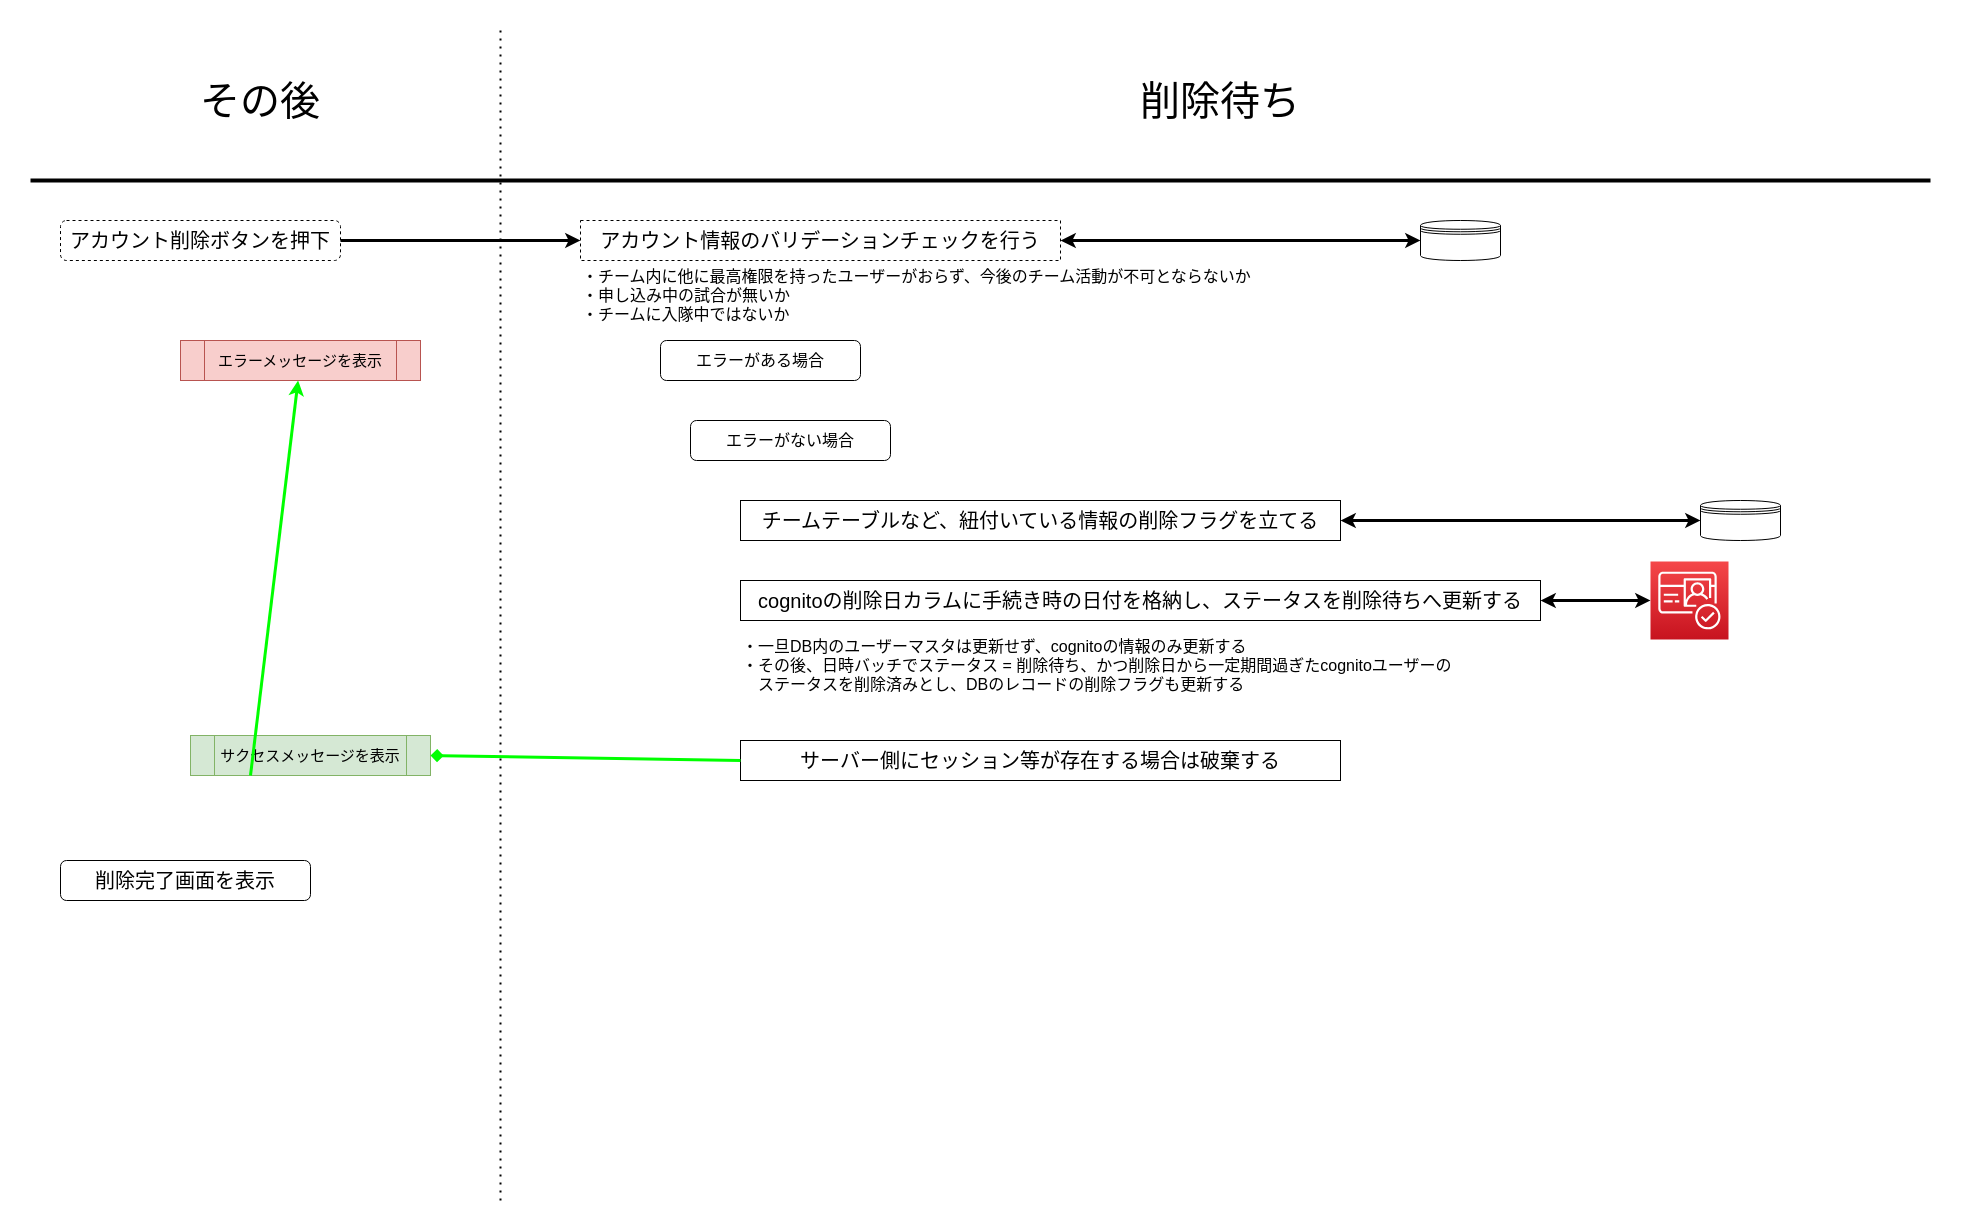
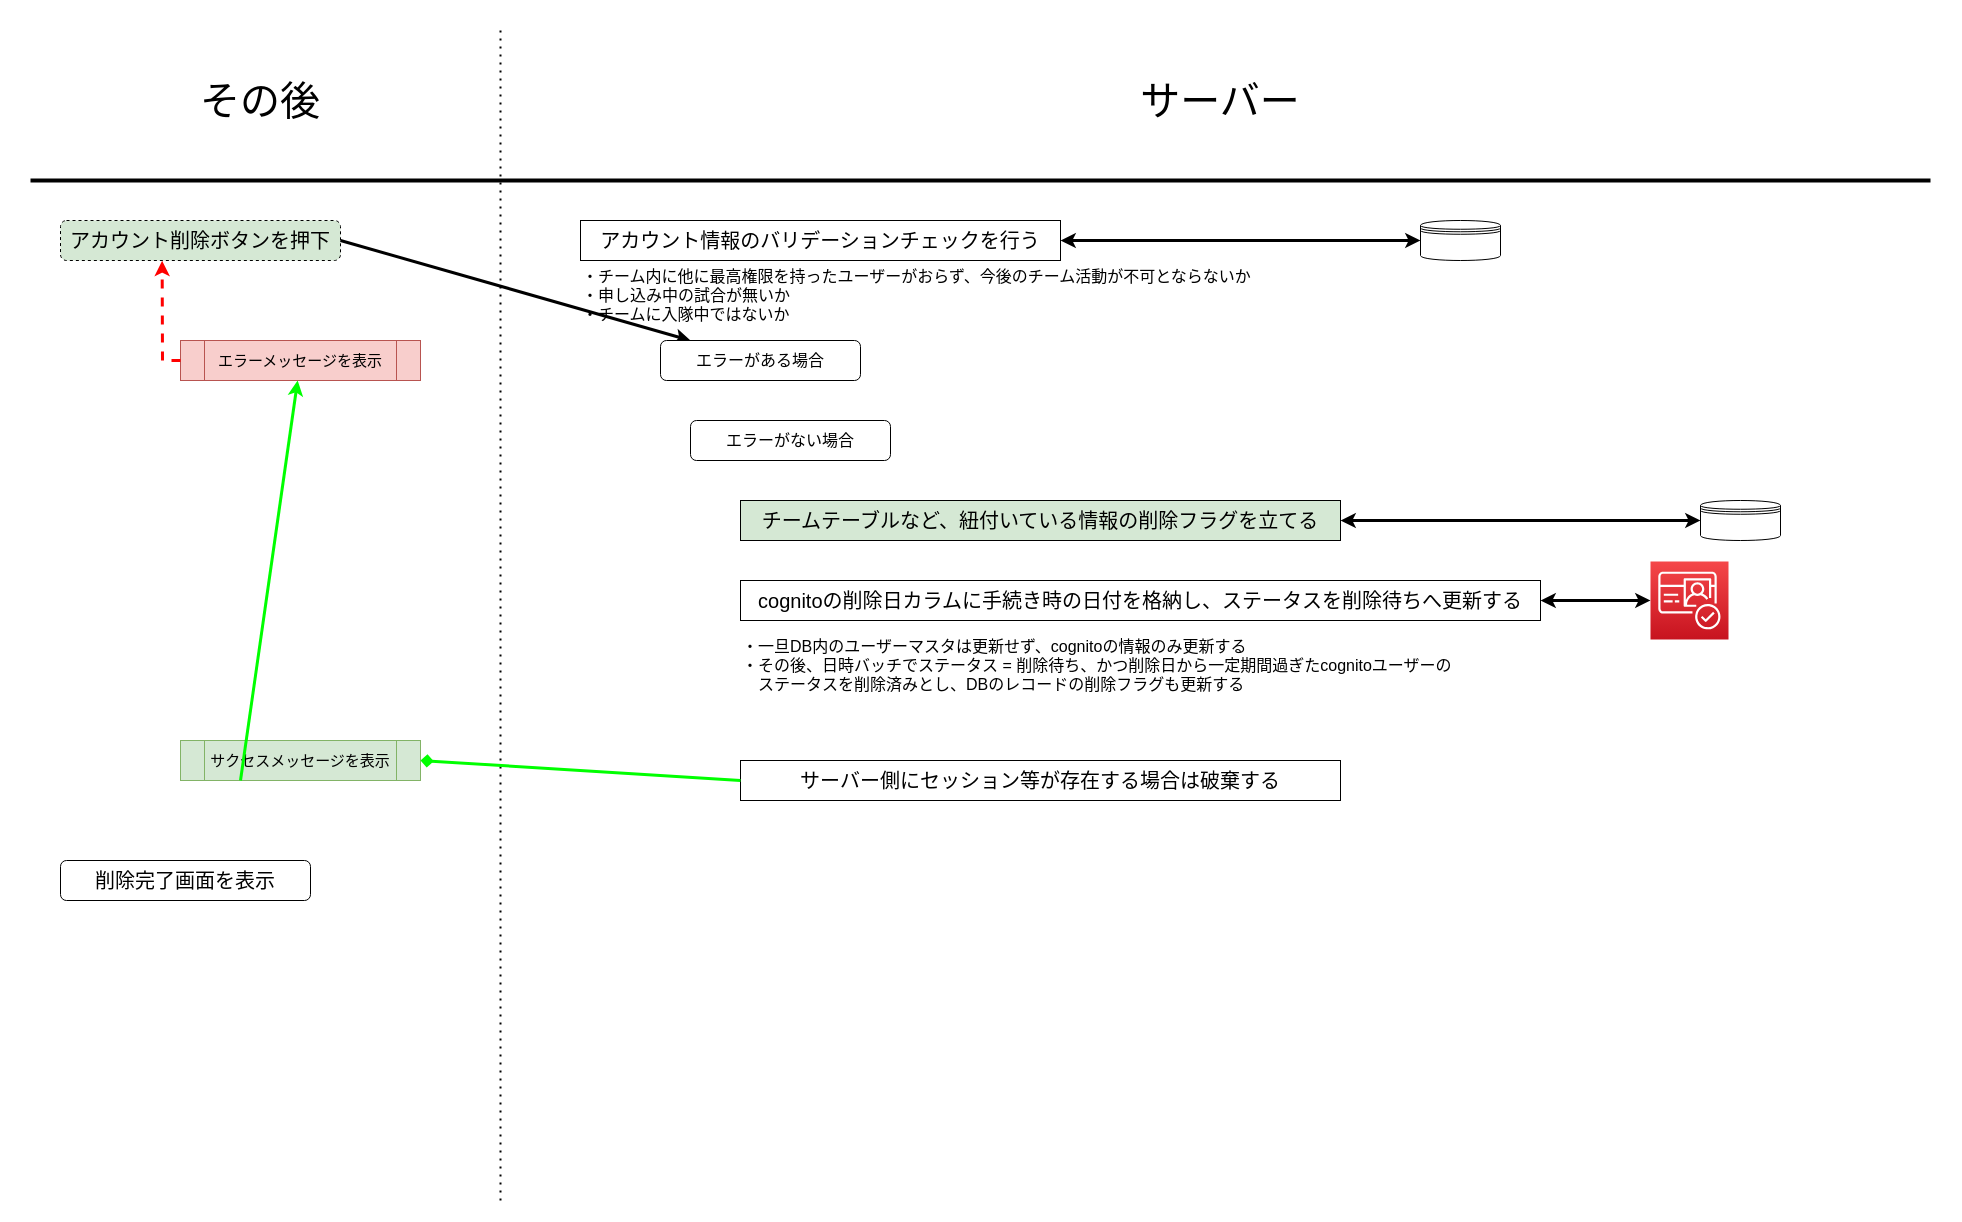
(1221, 101) -> (1221, 101)
(201, 241) -> (201, 241)
(455, 241) -> (510, 289)
(821, 241) -> (821, 241)
none -> (162, 325)
(1041, 521) -> (1041, 521)
(311, 756) -> (301, 761)
(1041, 761) -> (1041, 781)
